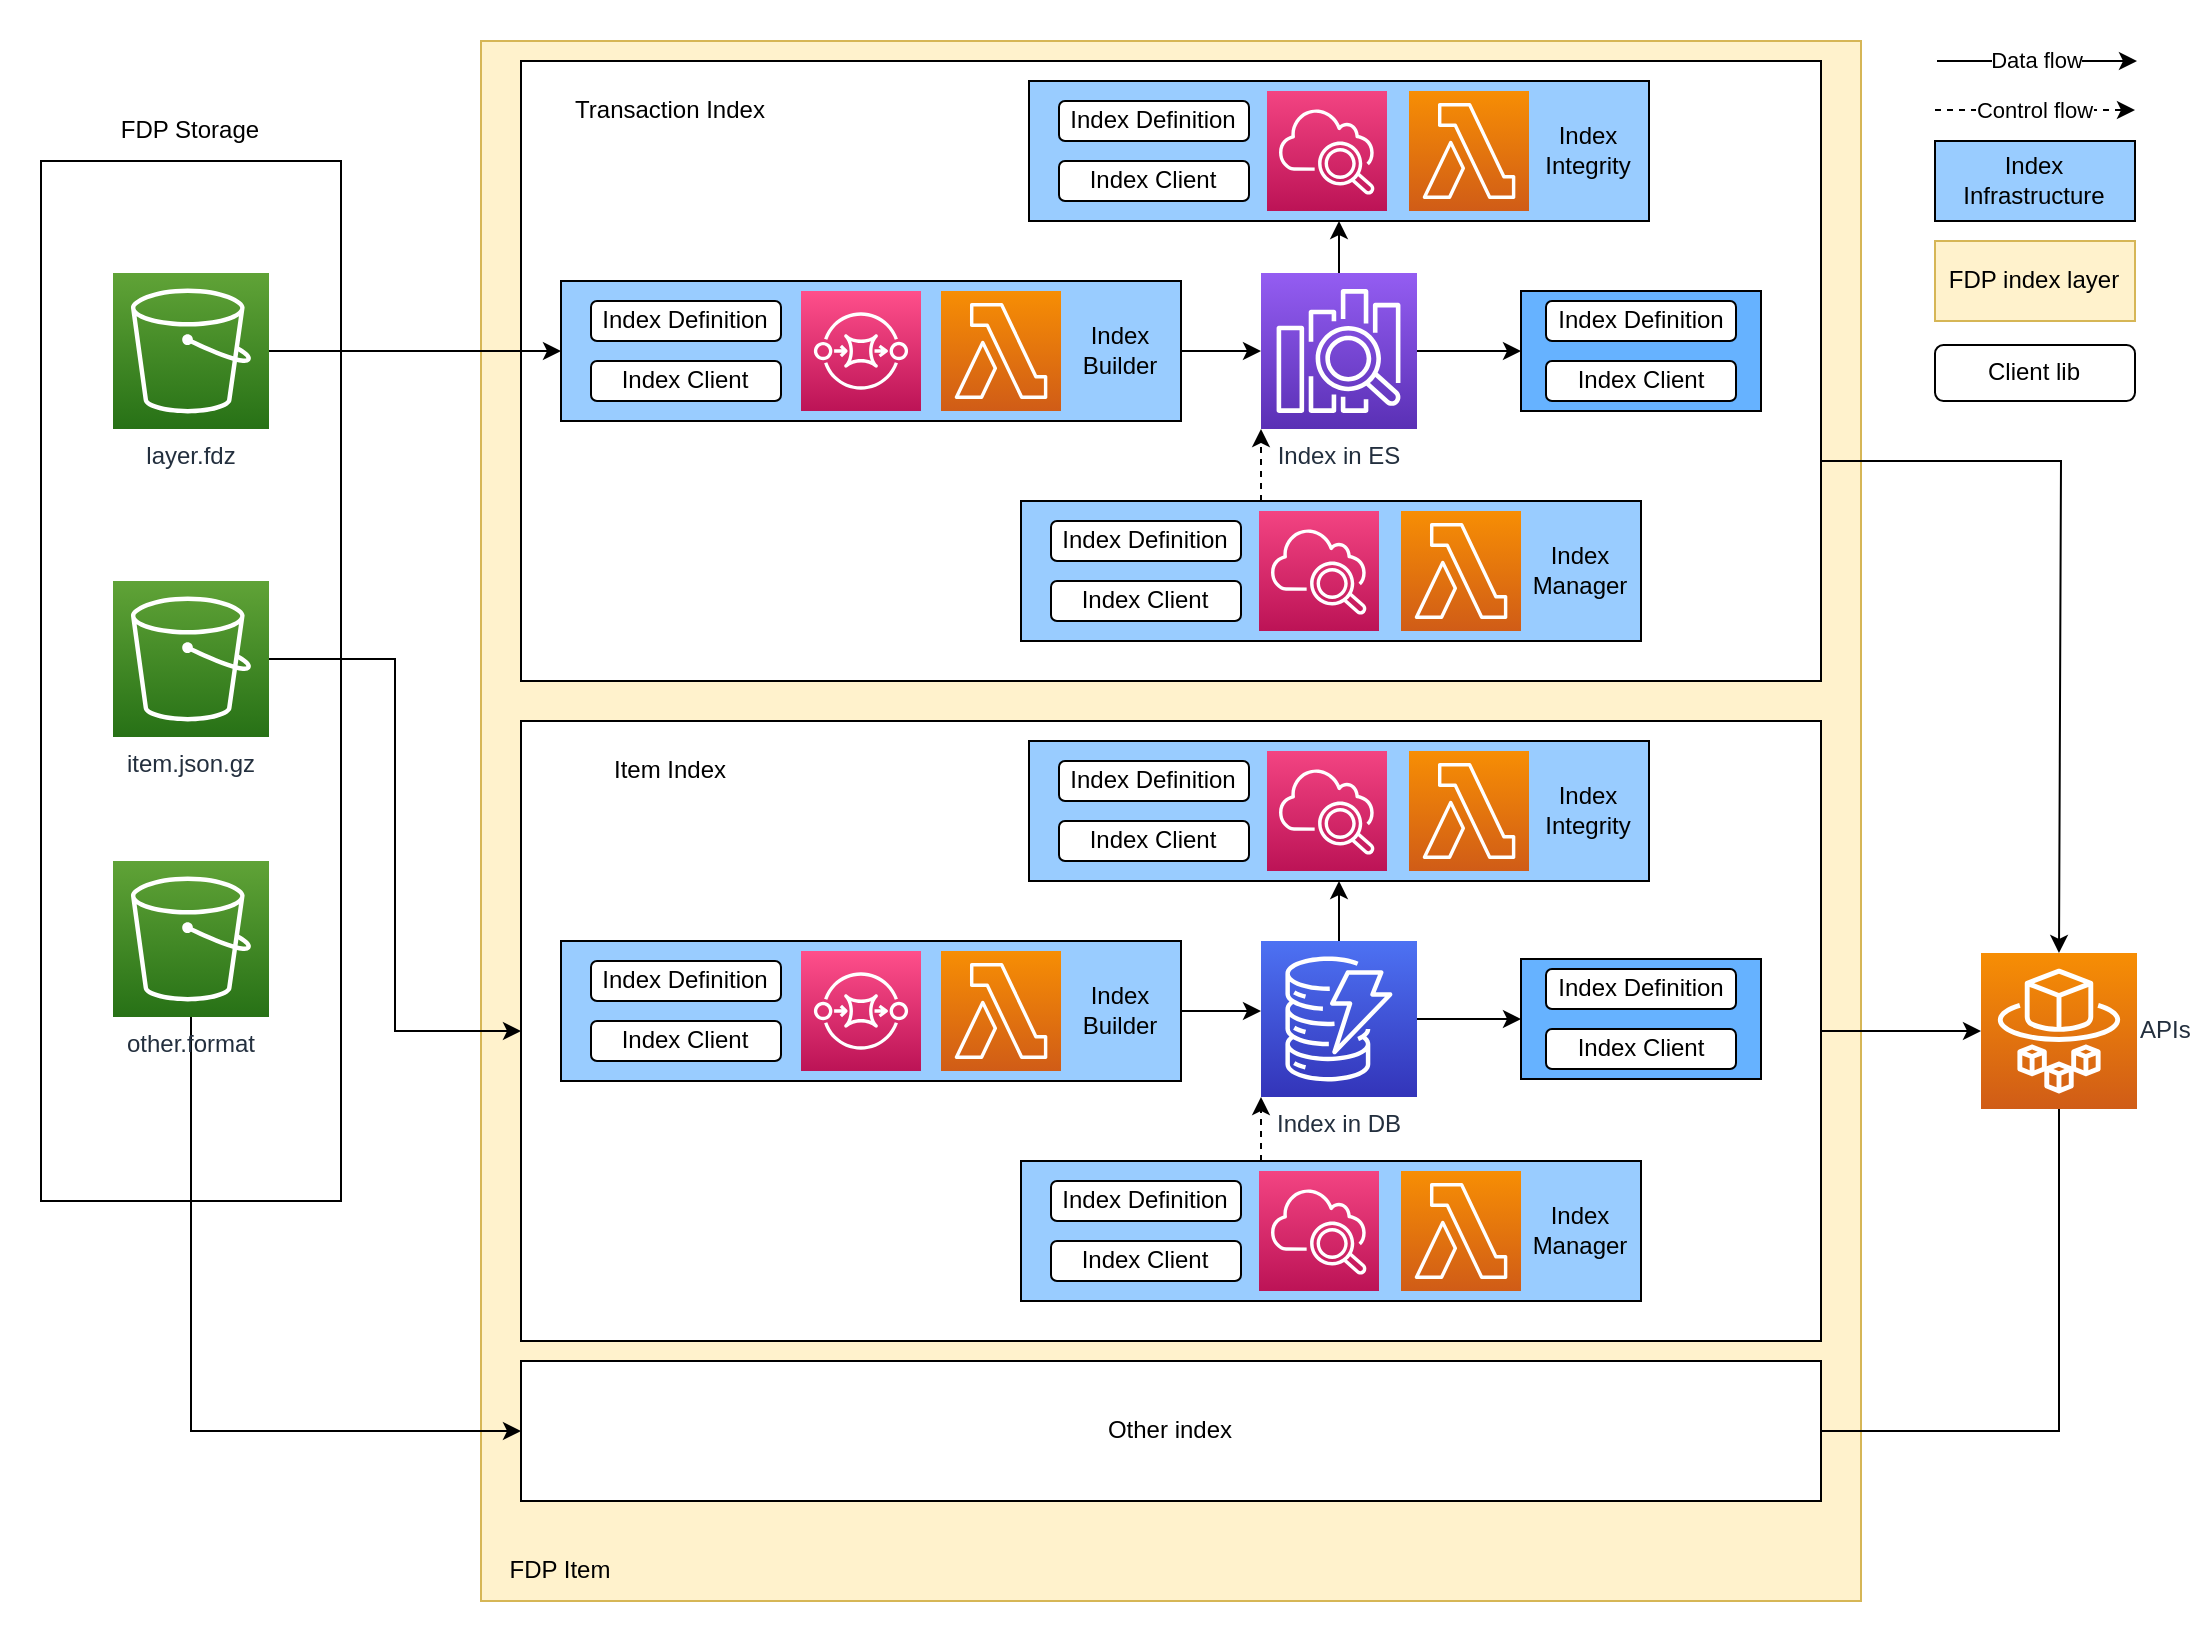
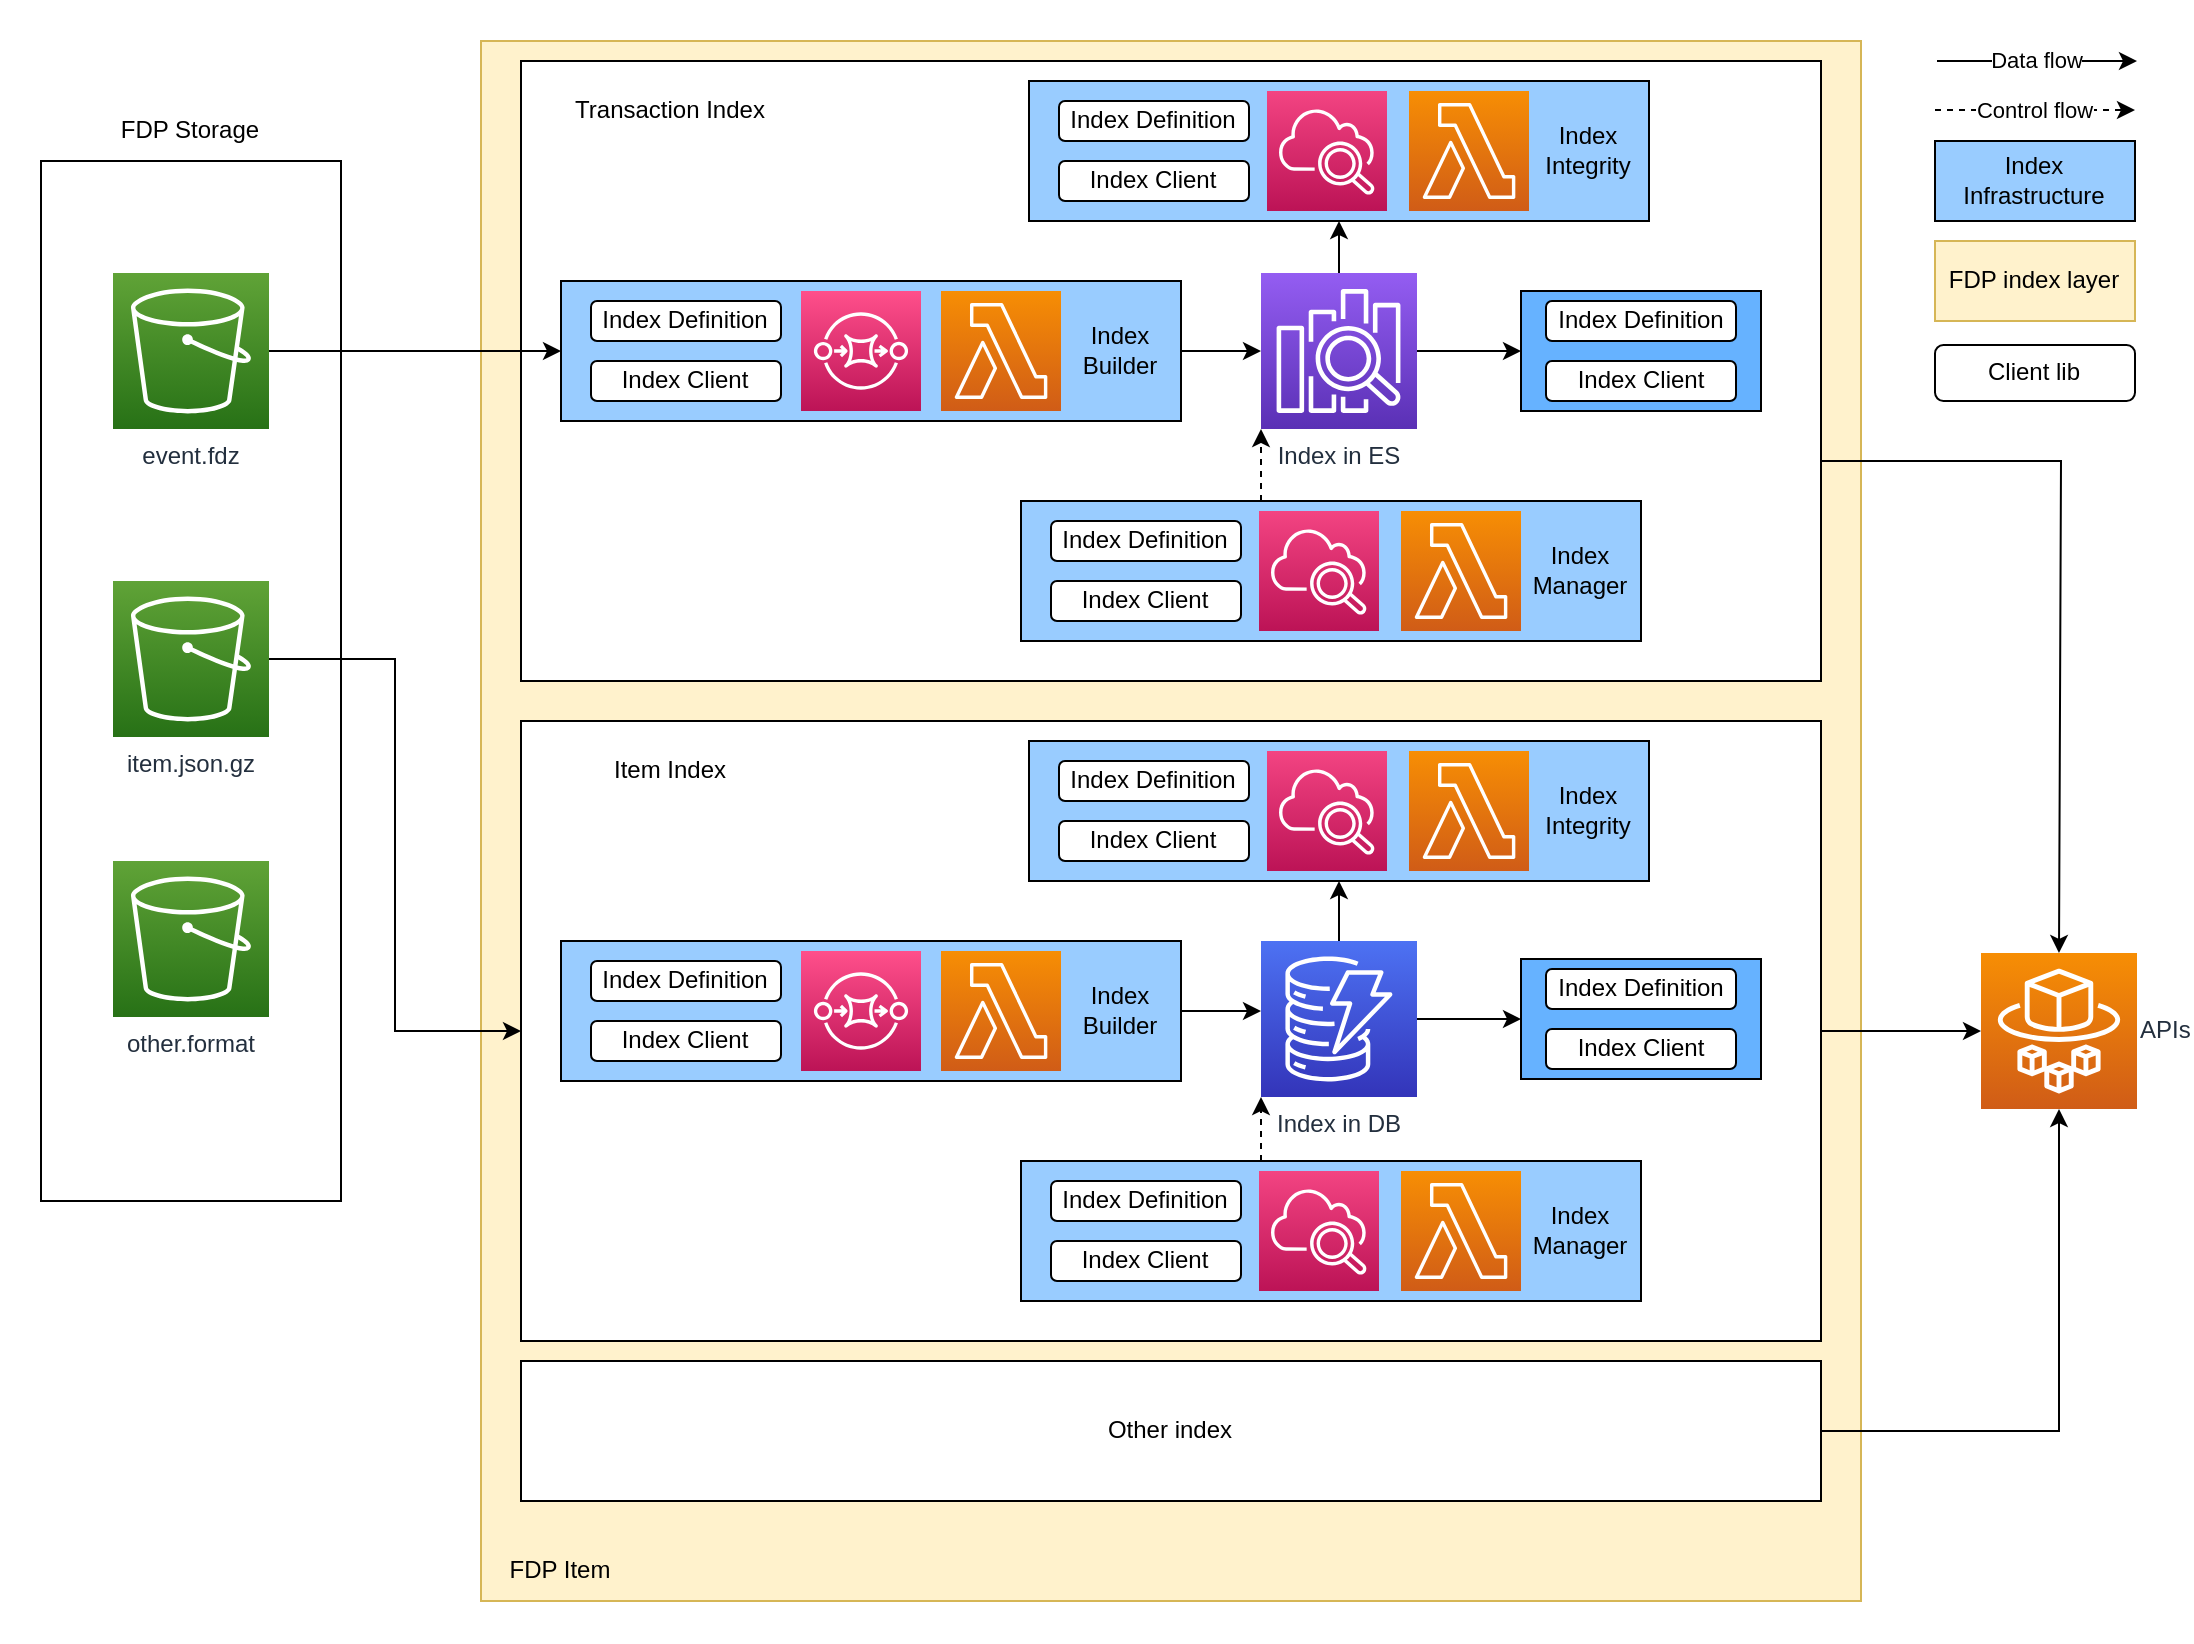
(192, 457) -> (192, 457)
(2059, 1117) -> (2059, 1124)
(191, 1382) -> none
